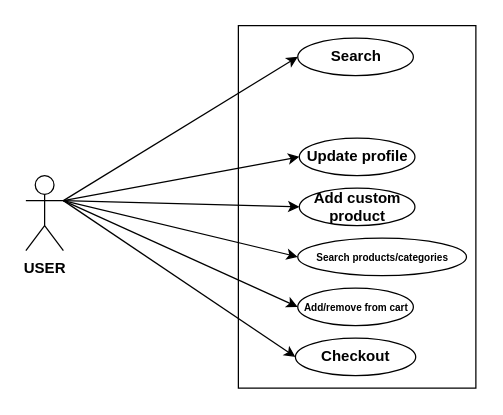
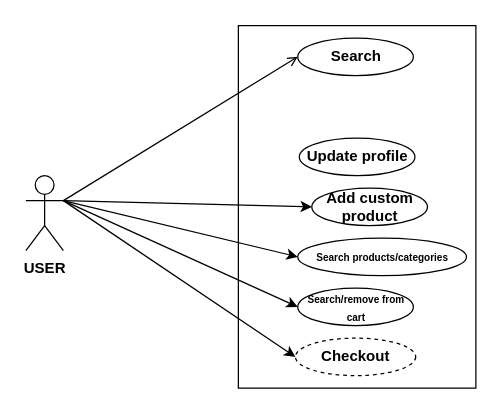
(289, 62) -> (292, 60)
(181, 179) -> none
(357, 207) -> (369, 207)
(356, 307) -> (356, 307)
(355, 357) -> (355, 357)
